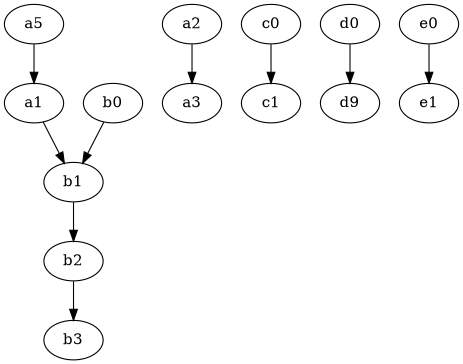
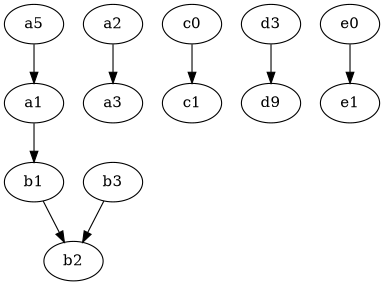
(350, 24) -> (271, 24)
(113, 103) -> none
(74, 295) -> (96, 217)
